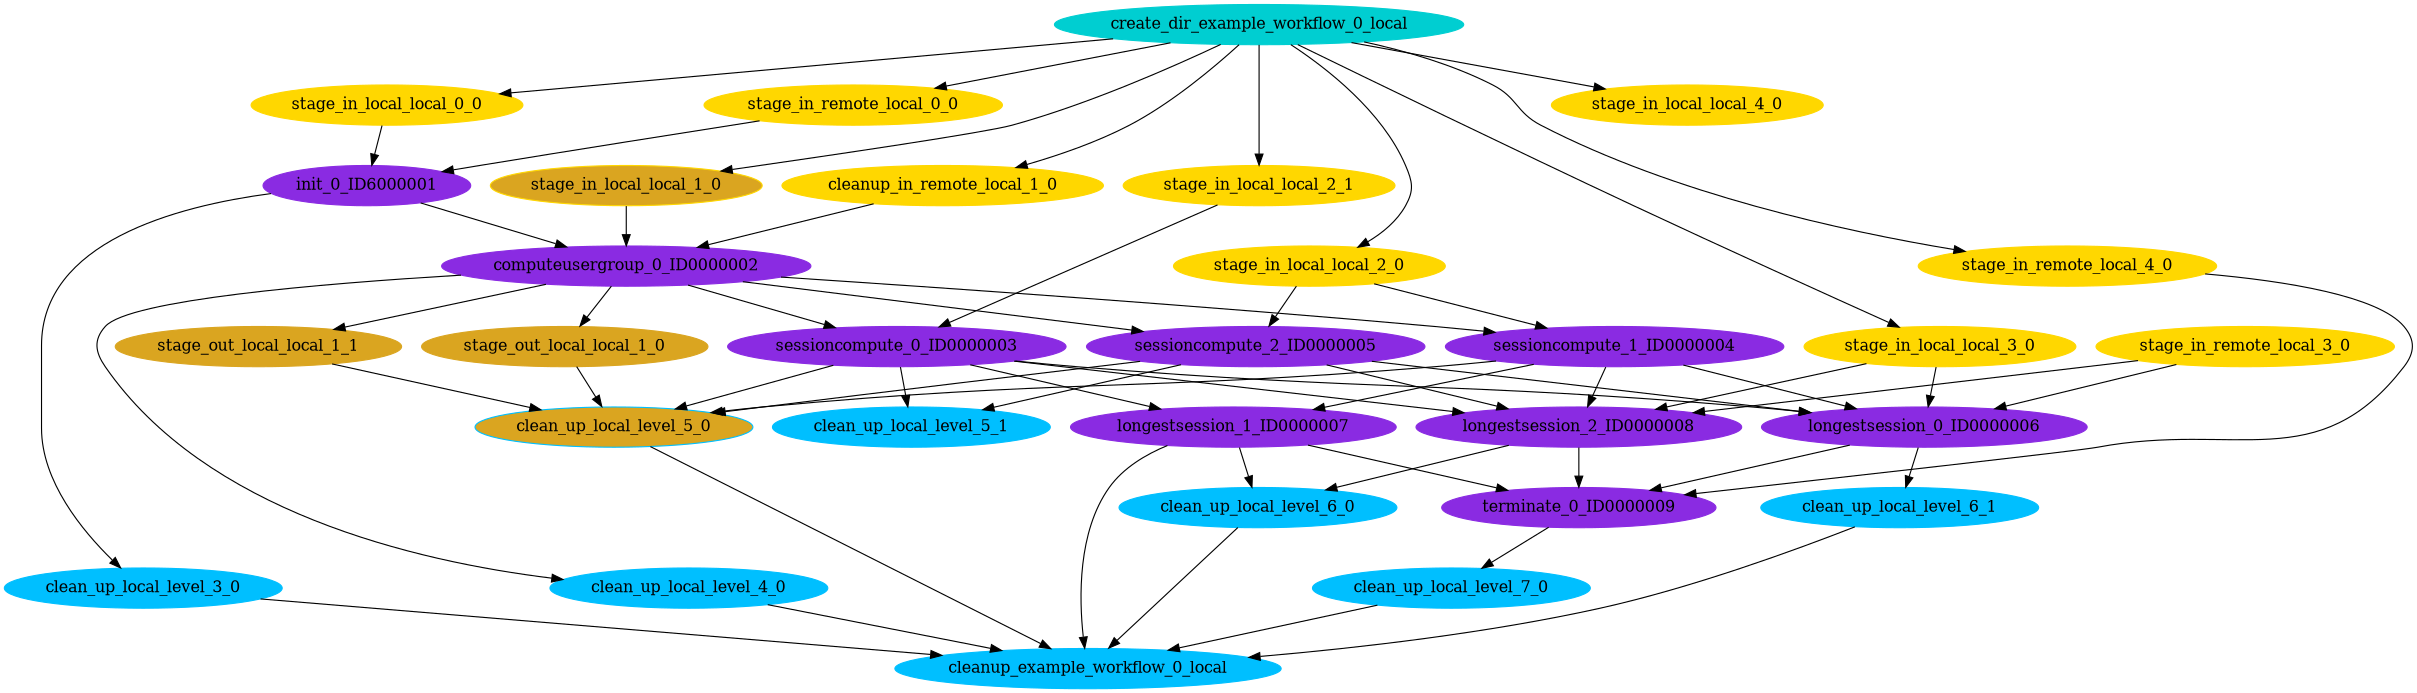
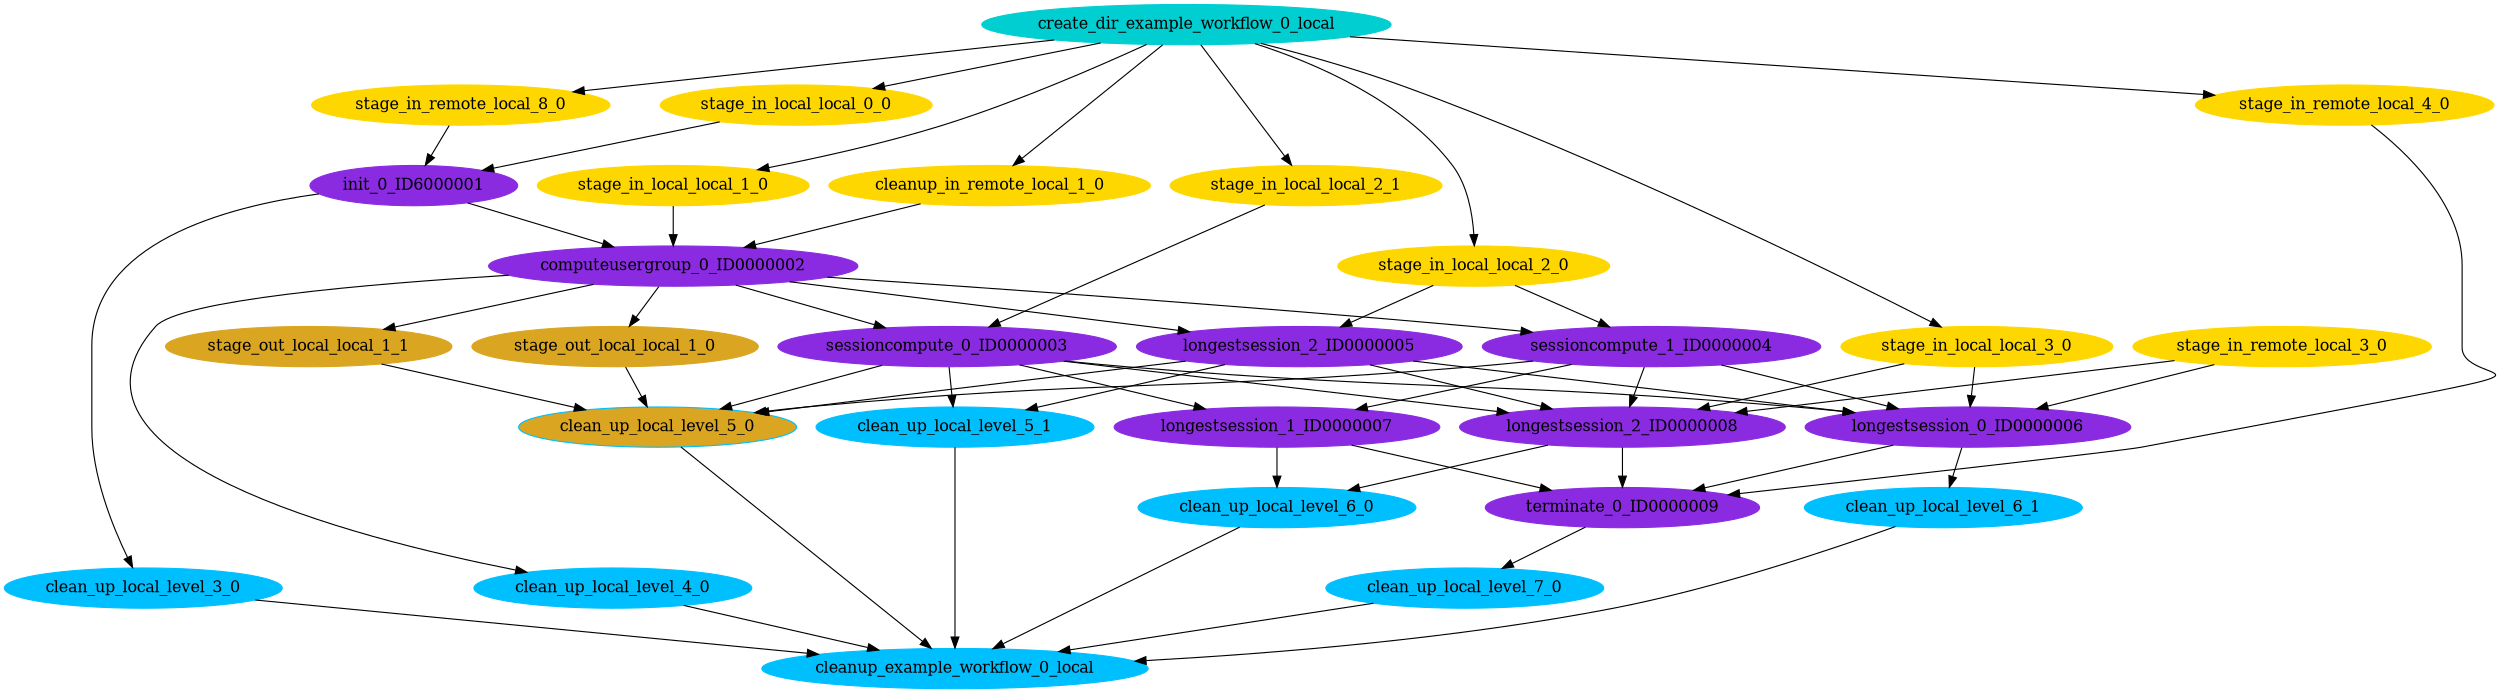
(853, 105) -> (461, 105)
(1687, 105) -> none
(626, 186) -> (673, 186)
(1256, 347) -> (1299, 347)
(1091, 524) -> (955, 542)
